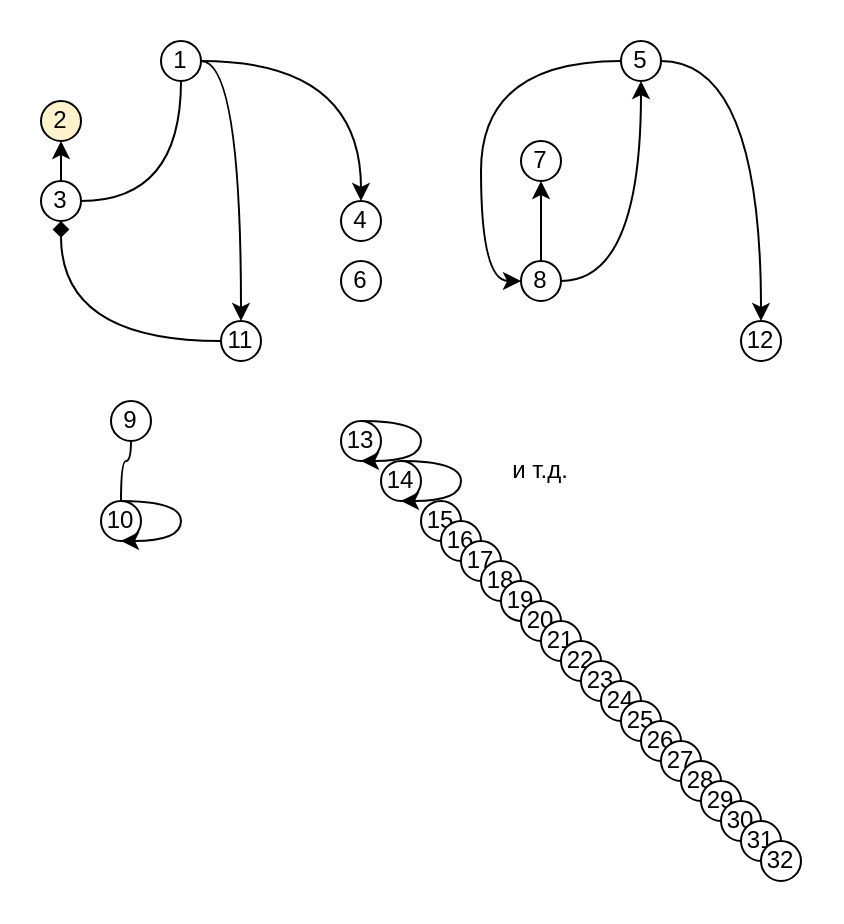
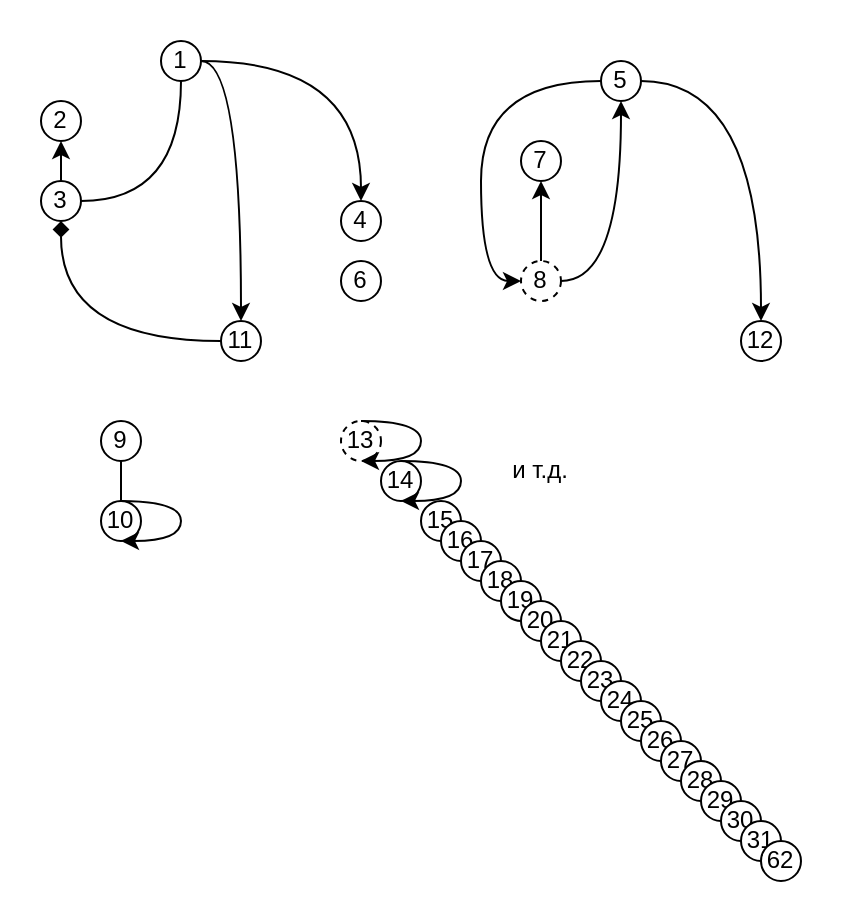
(641, 61) -> (621, 81)
(61, 121) -> (61, 121)
(541, 281) -> (541, 281)
(131, 421) -> (121, 441)
(361, 441) -> (361, 441)
(781, 861) -> (781, 861)
